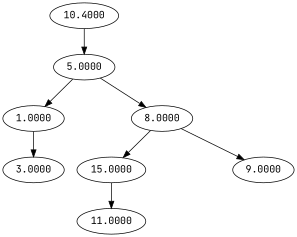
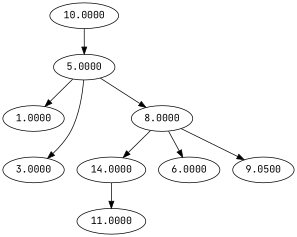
(84, 16) -> (84, 16)
(34, 141) -> (76, 120)
(111, 170) -> (111, 170)
none -> (189, 170)
(263, 170) -> (263, 170)
